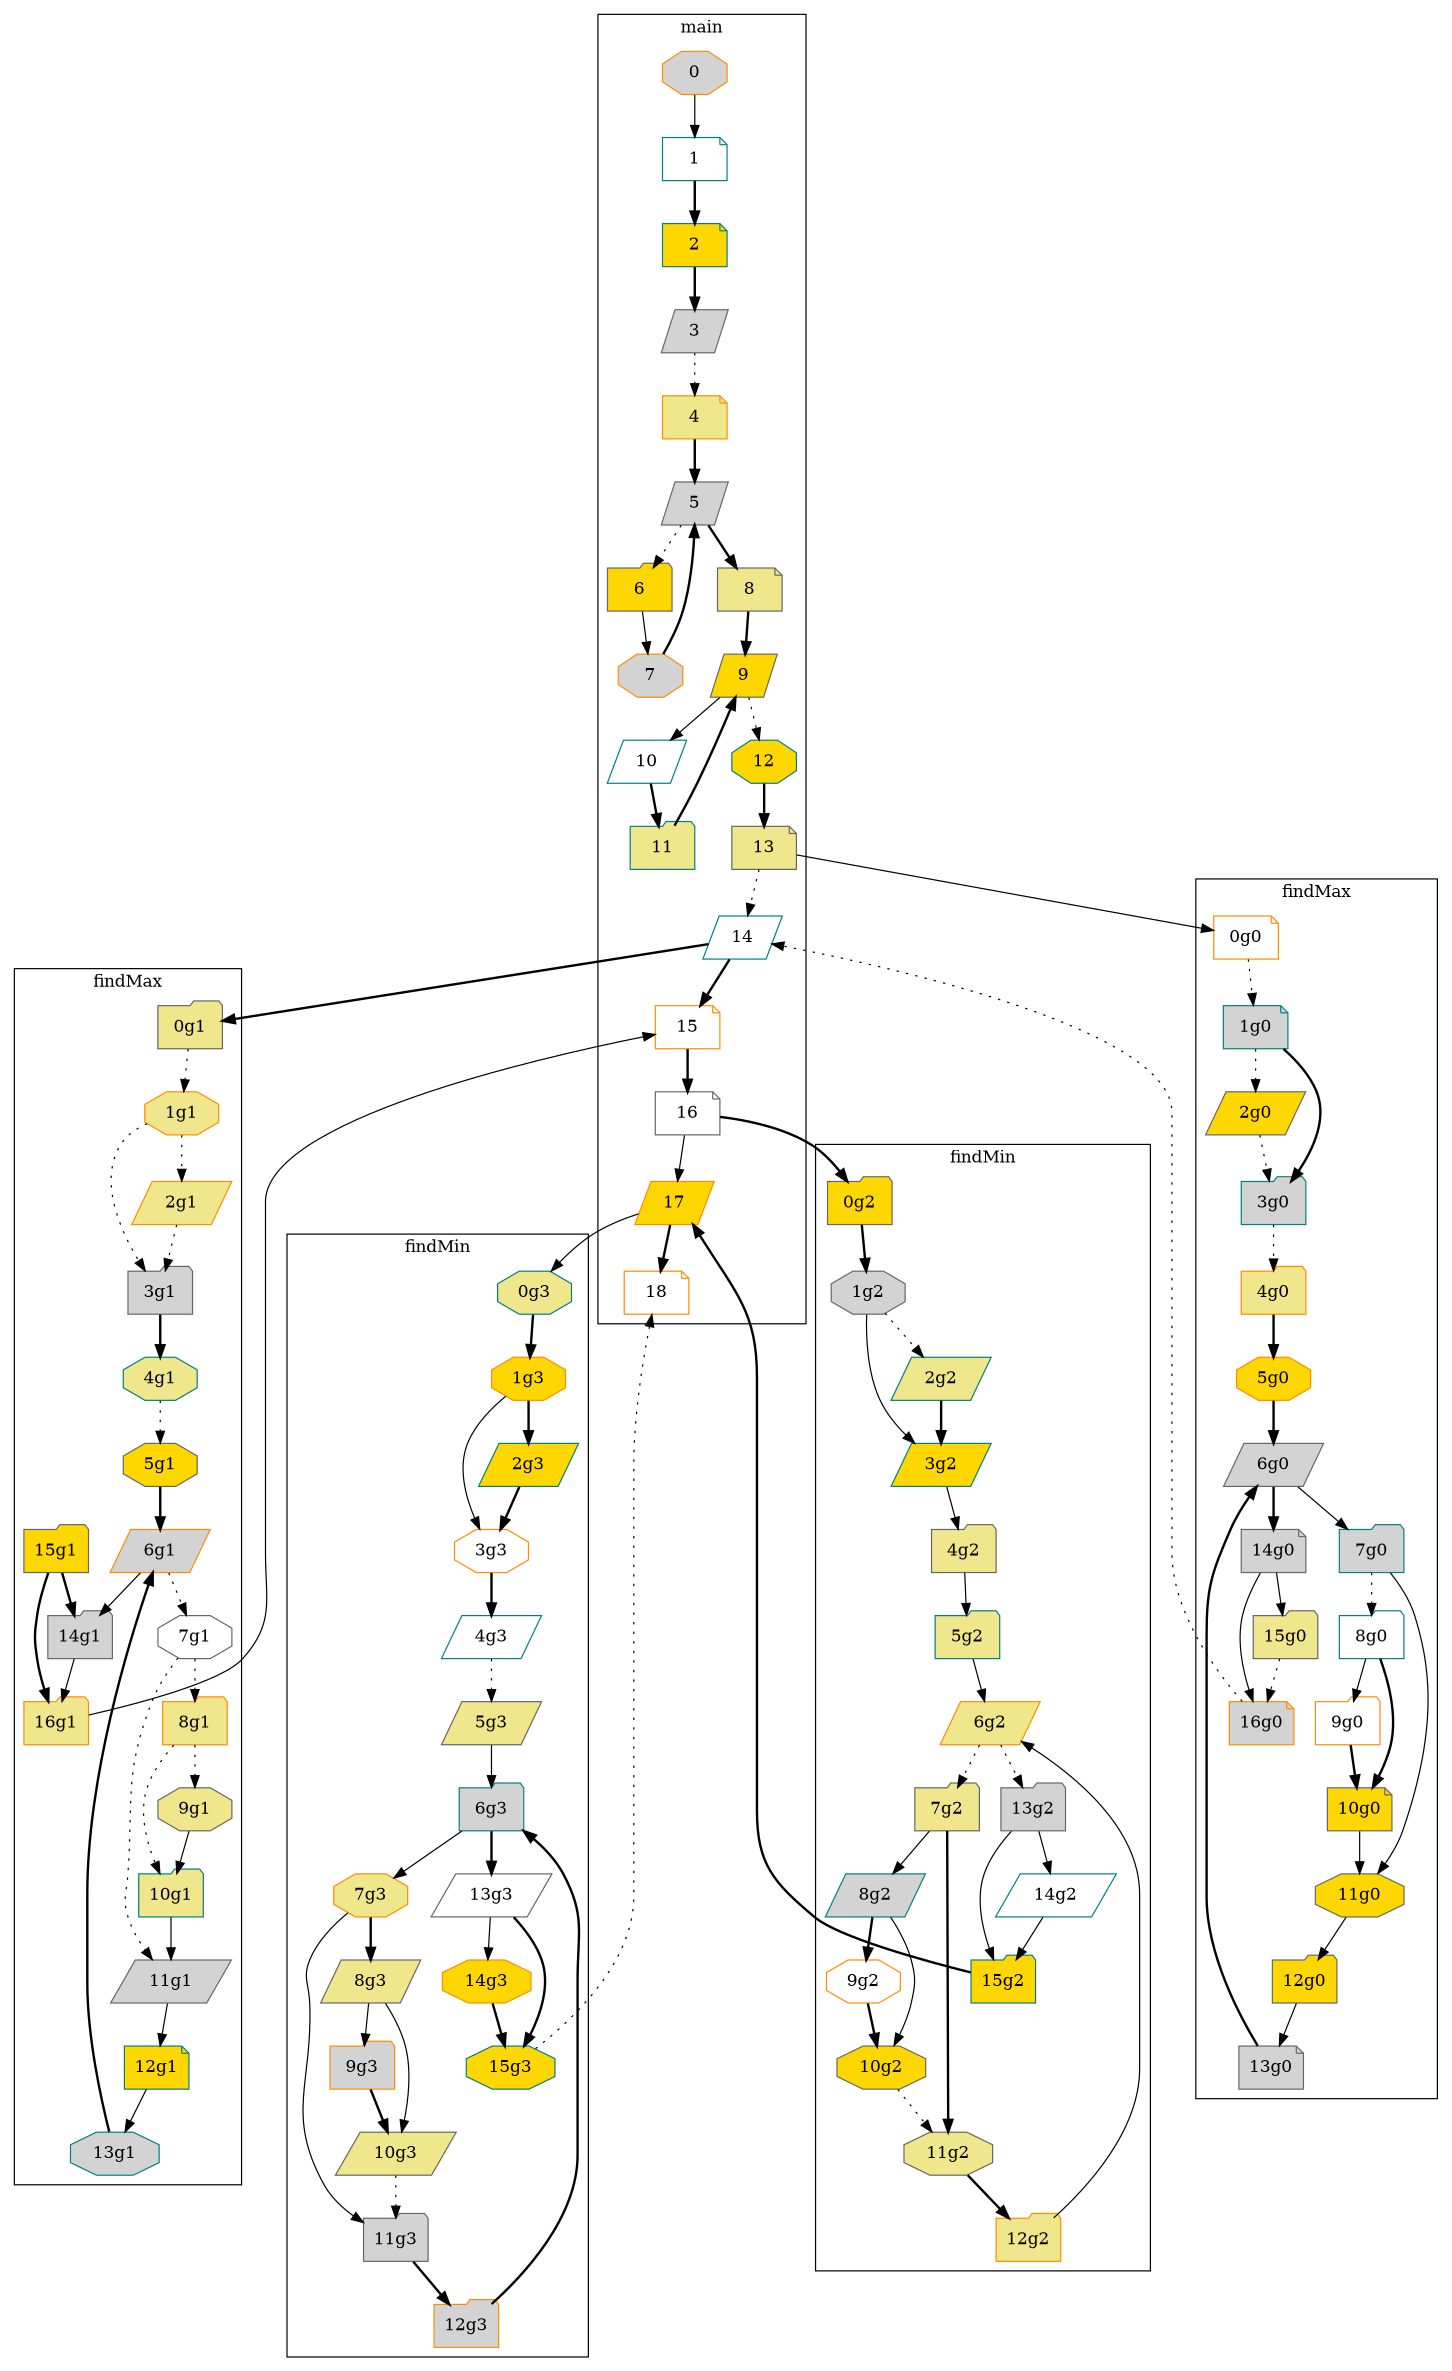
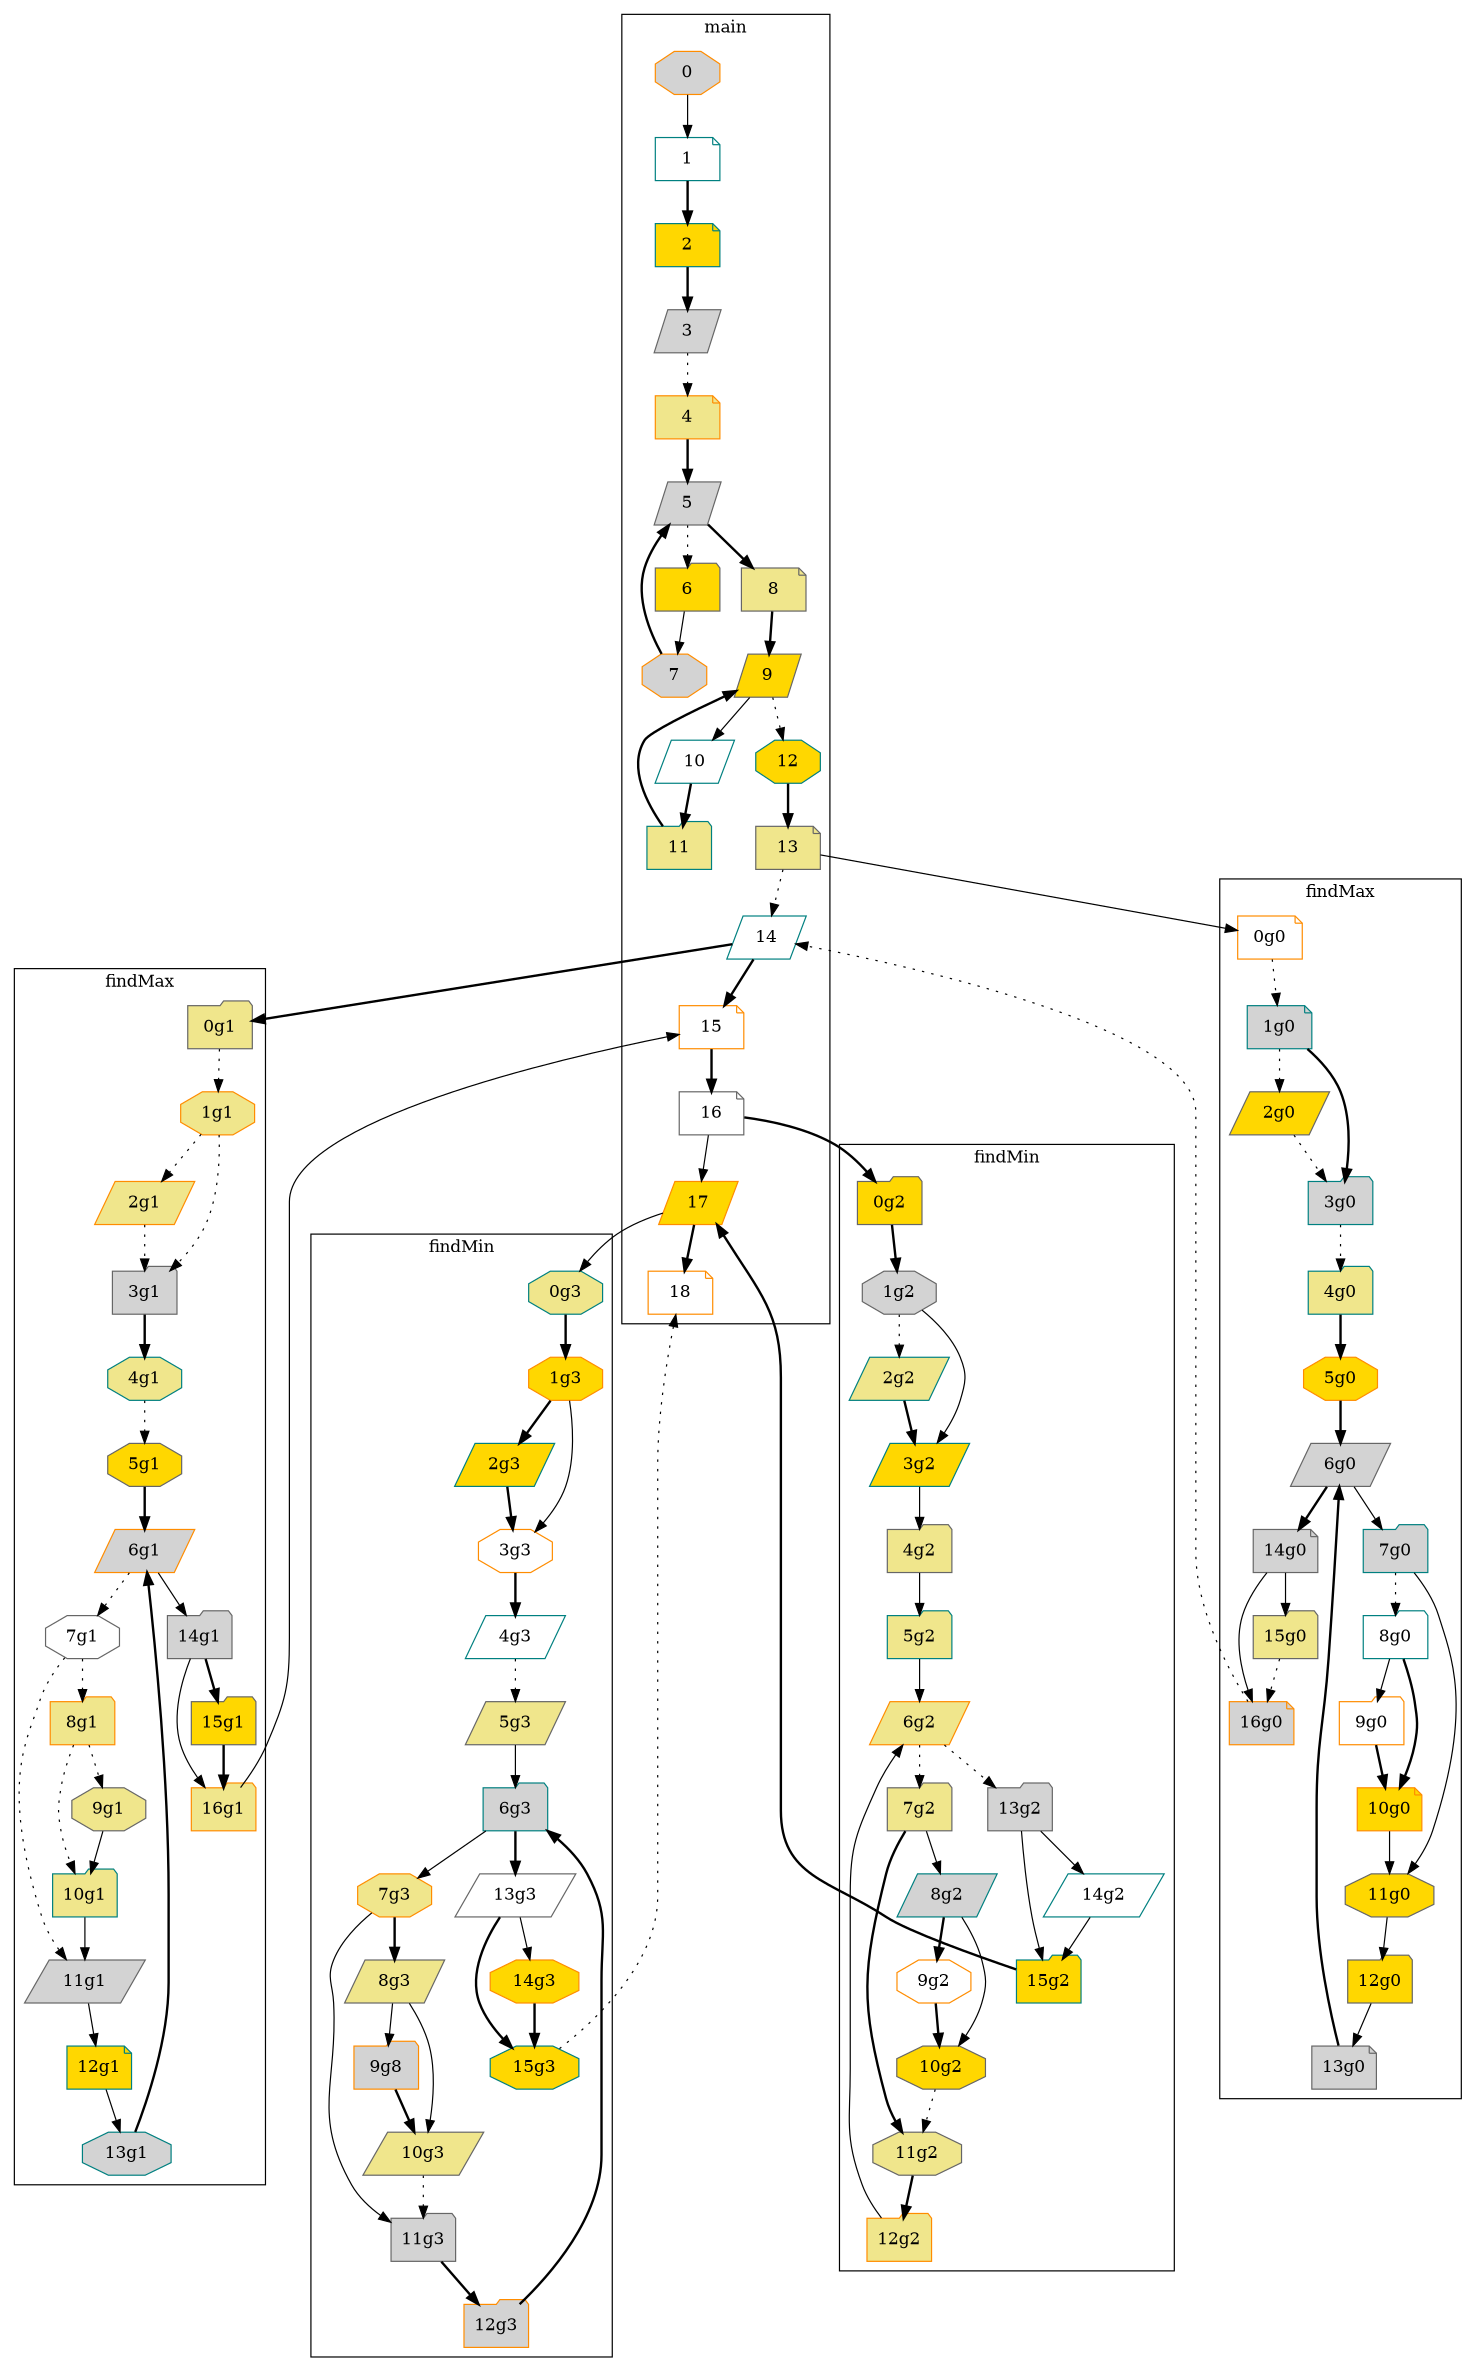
(1274, 1293) -> (1341, 1293)
(67, 1588) -> (210, 1674)
(1360, 1809) -> (1390, 1809)
(362, 2068) -> (386, 2068)
